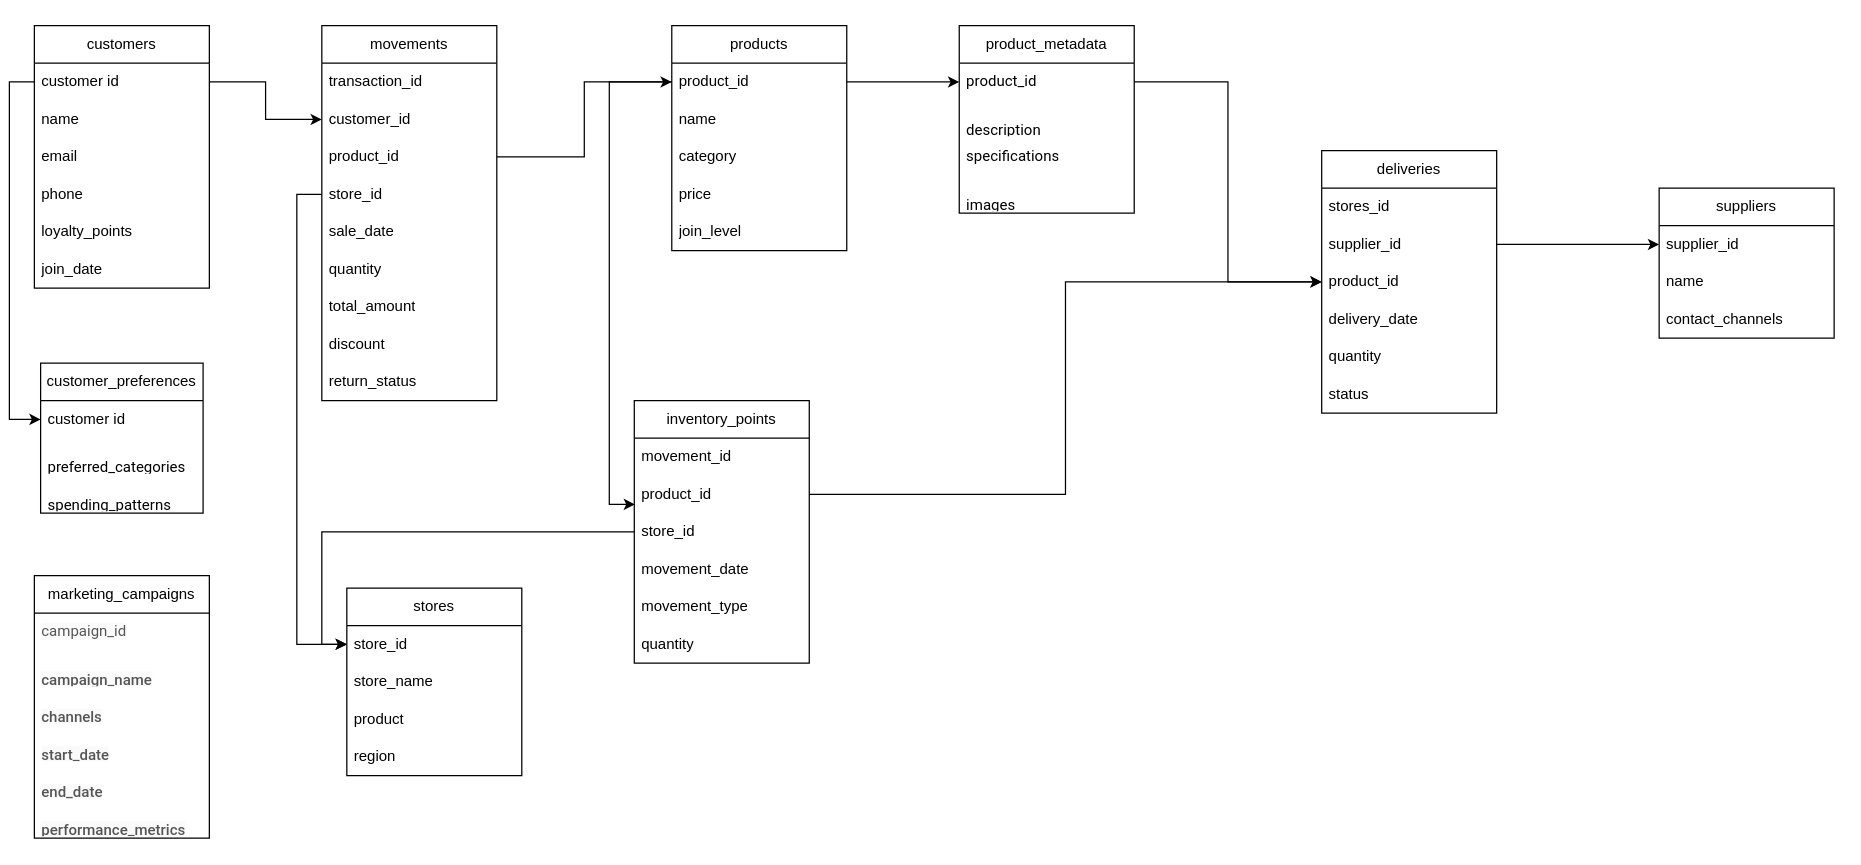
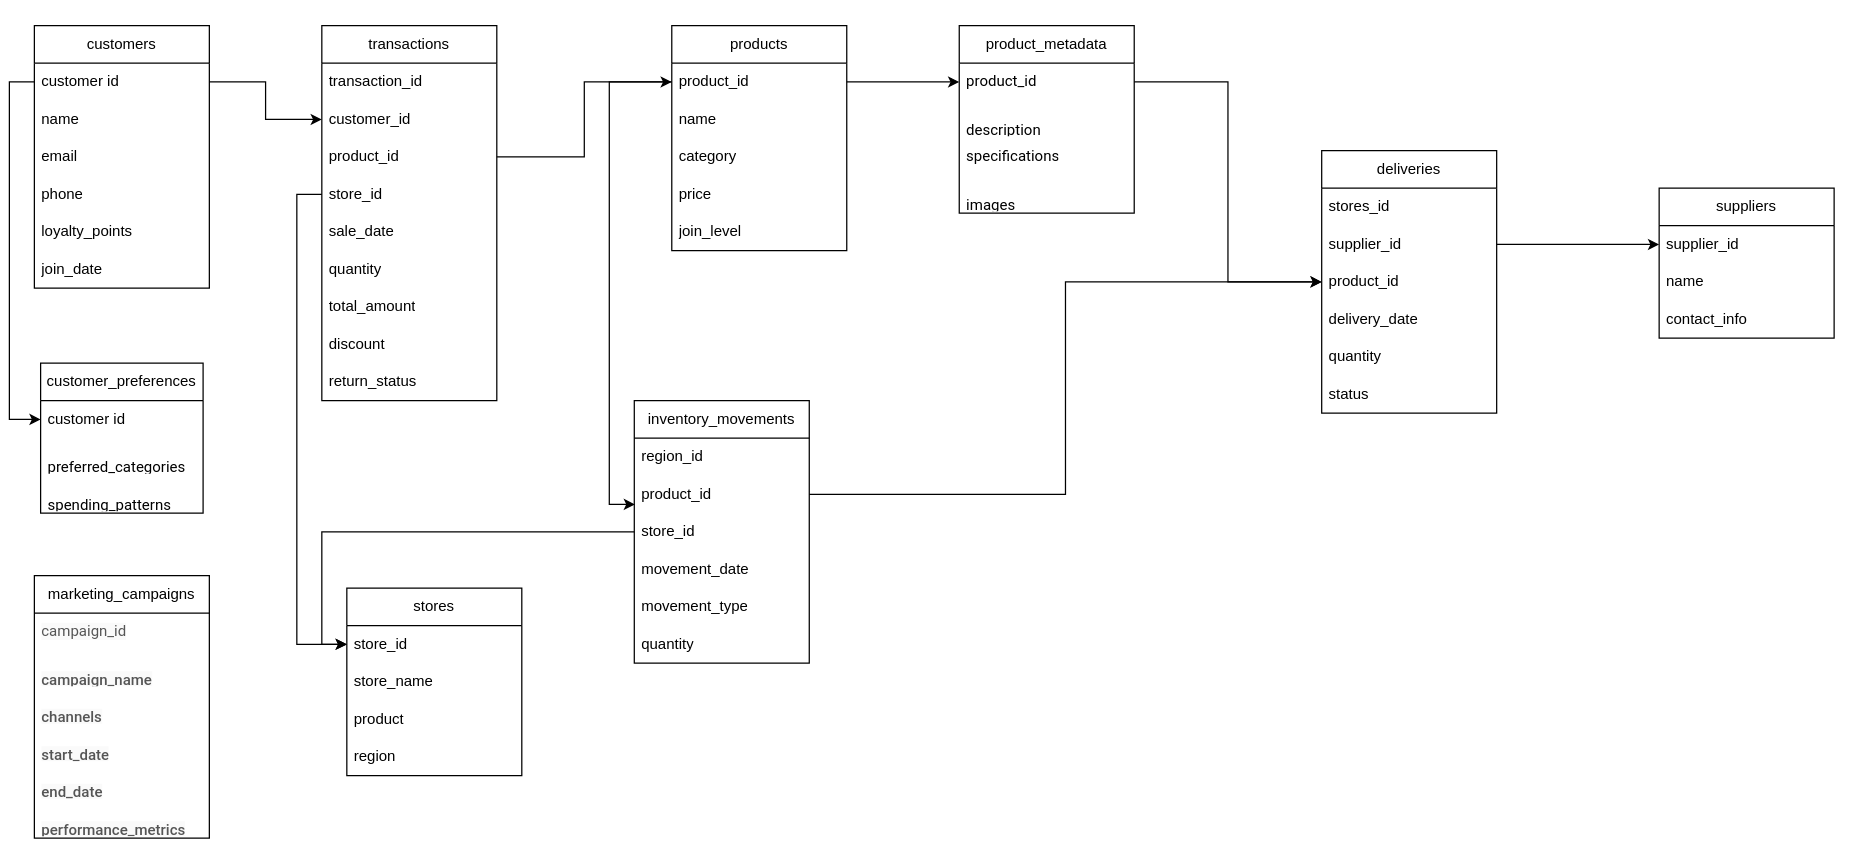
(409, 44) -> (409, 44)
(1732, 319) -> (1715, 319)
(722, 419) -> (722, 419)
(686, 457) -> (676, 457)
